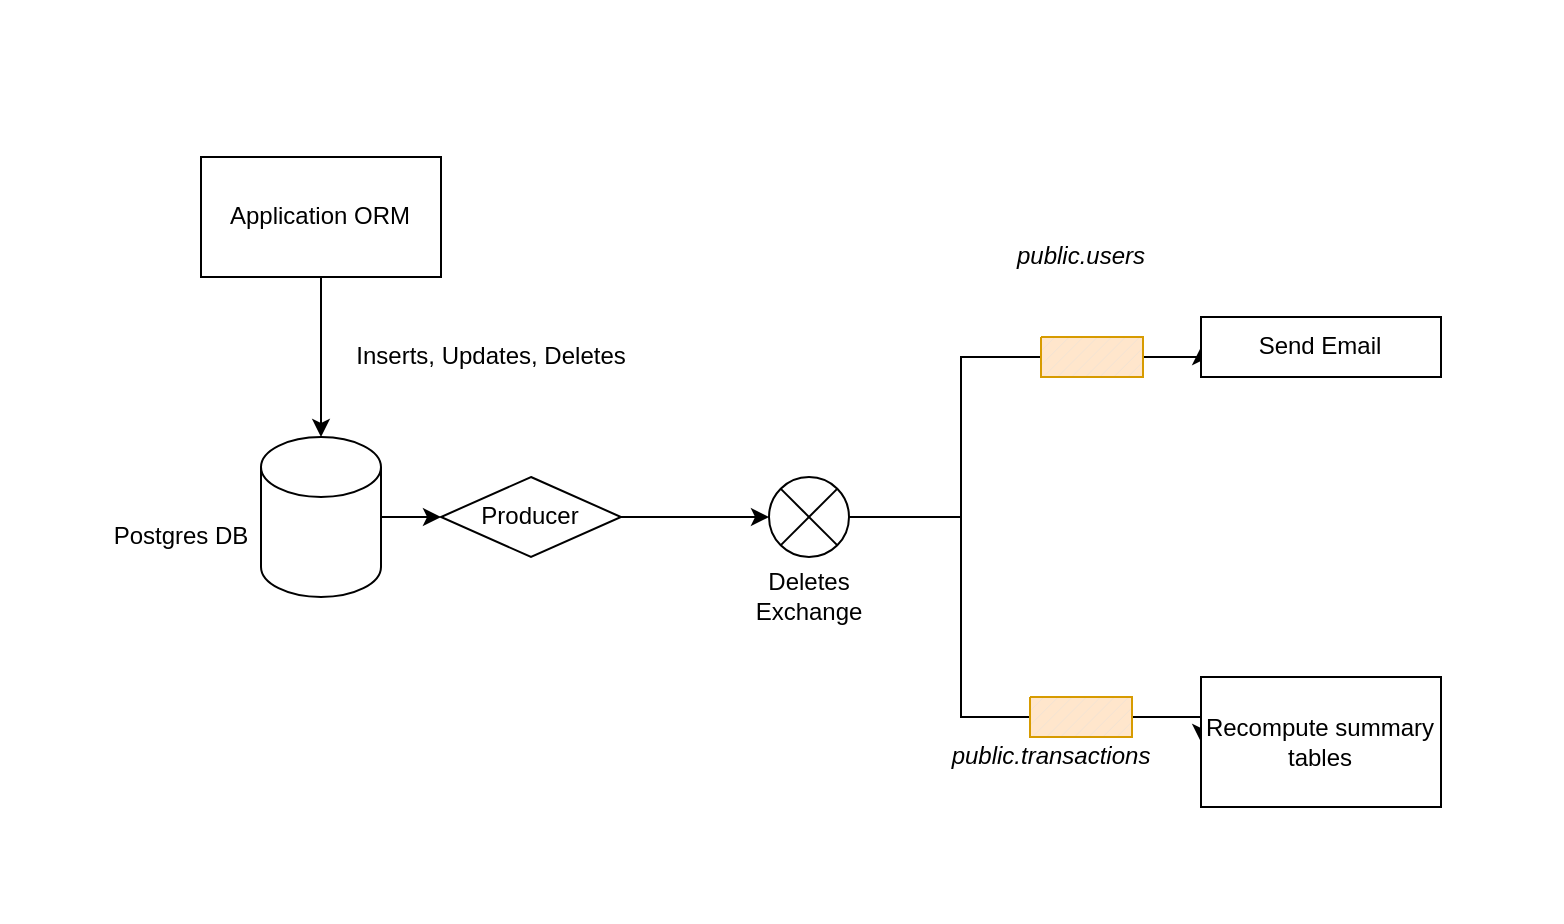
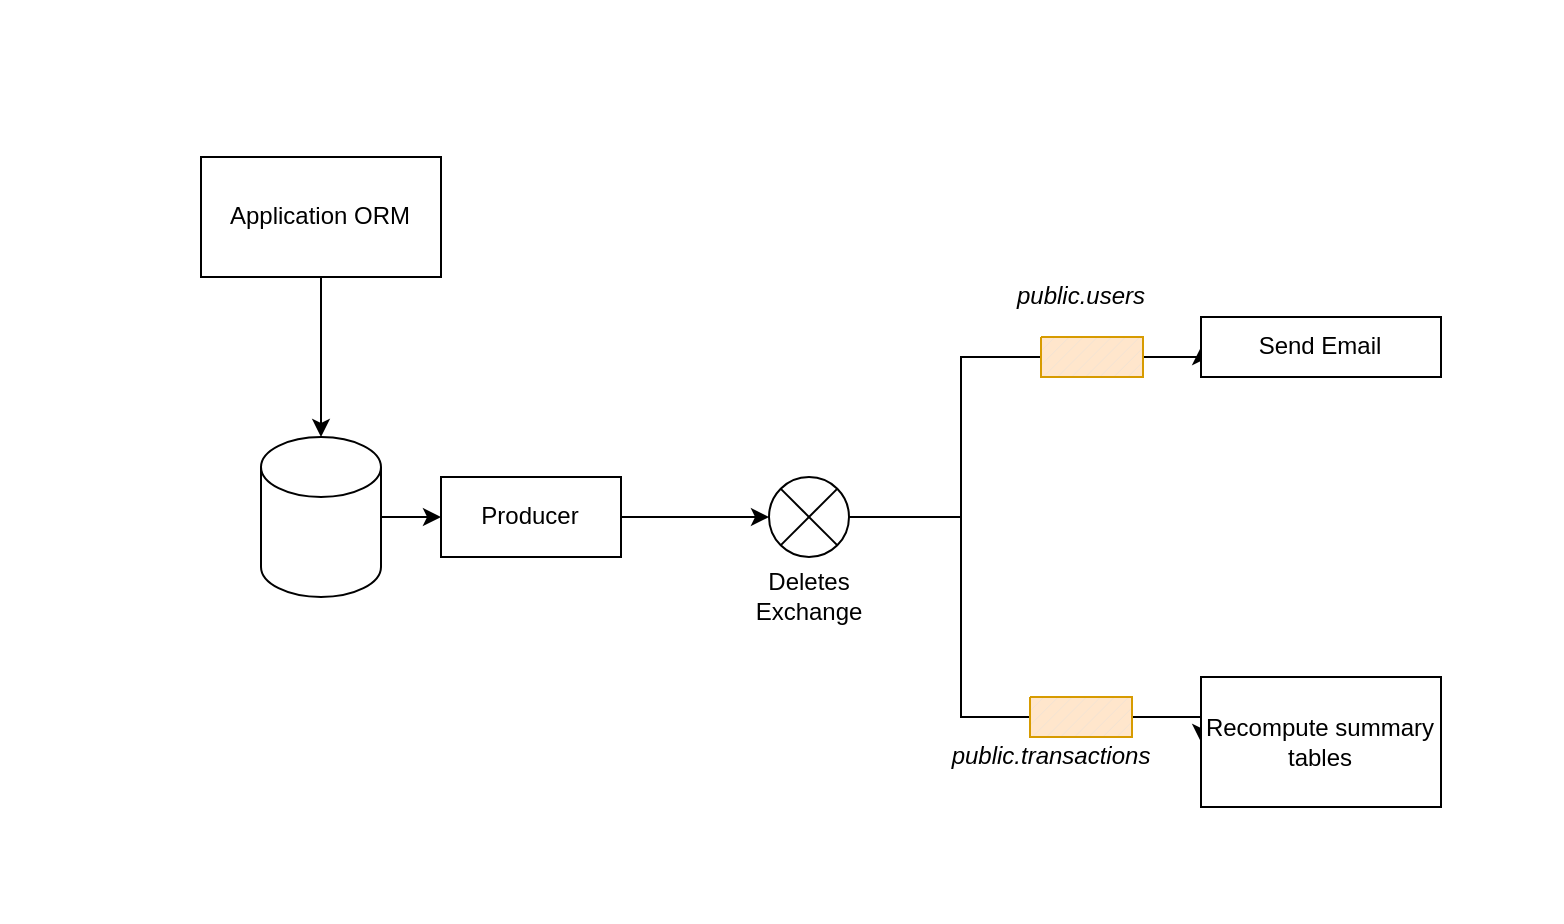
(1081, 257) -> (1081, 297)
(491, 357) -> none
(531, 517) -> (531, 517)
(181, 537) -> none
